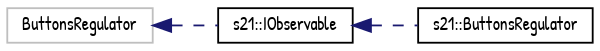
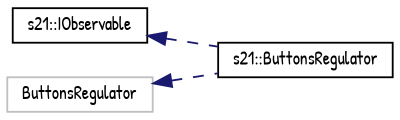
(195, 25) -> (195, 77)
